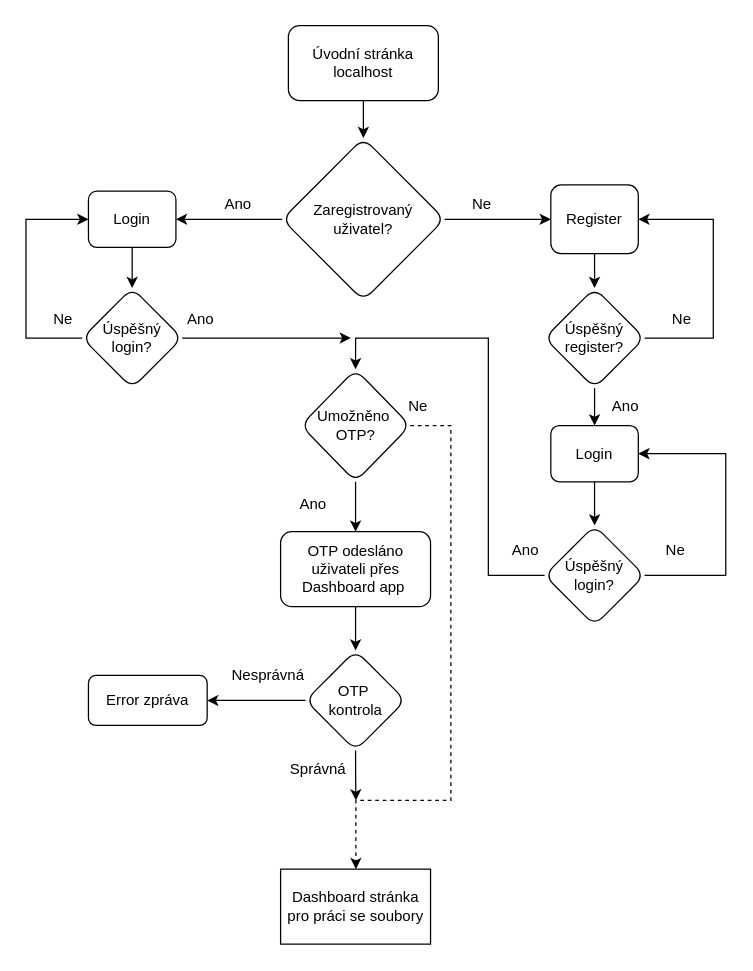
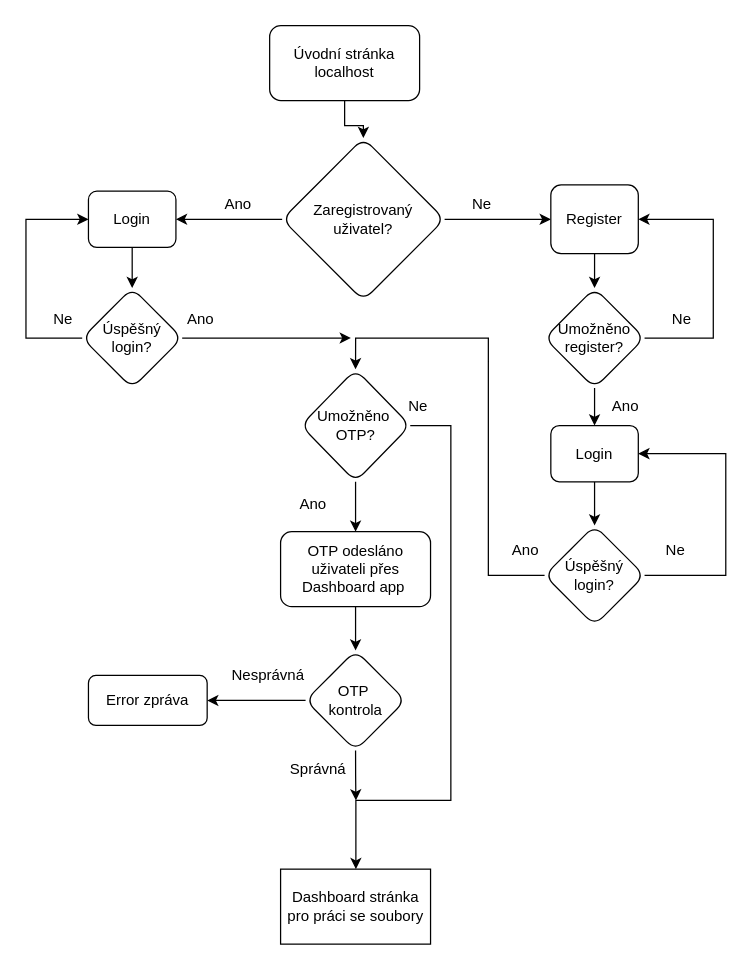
(363, 63) -> (344, 63)
(594, 338) -> (594, 338)
(451, 672) -> (451, 672)
